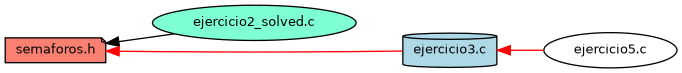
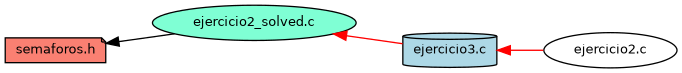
(610, 50) -> (610, 50)
(261, 52) -> (375, 40)
